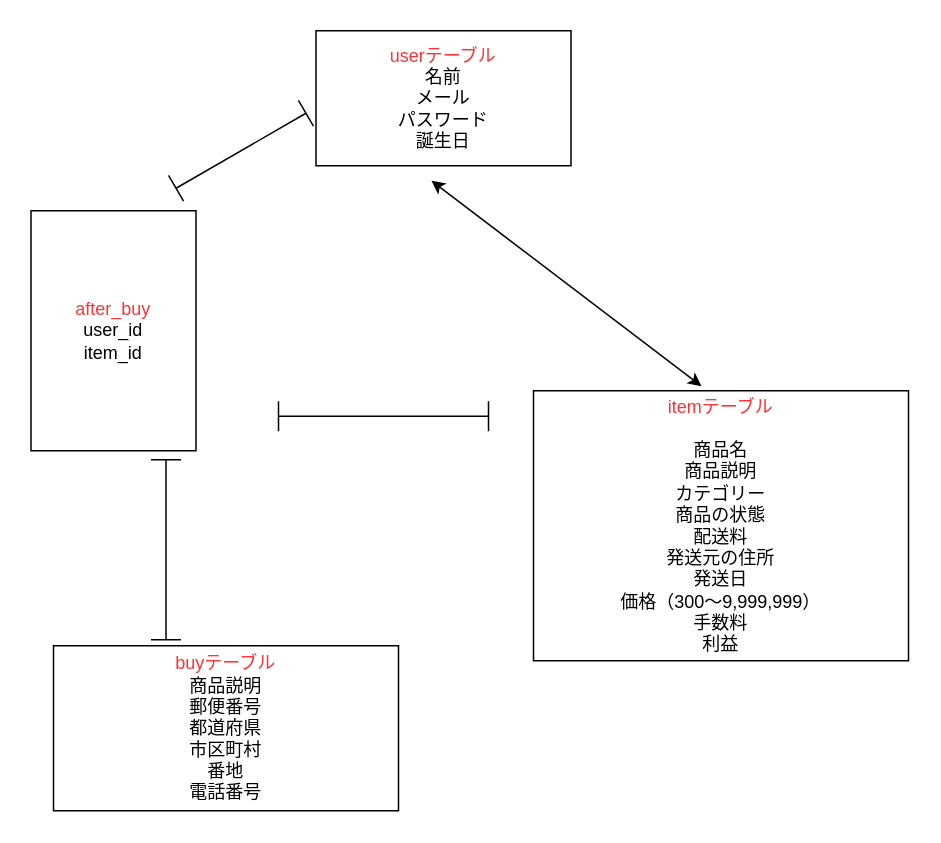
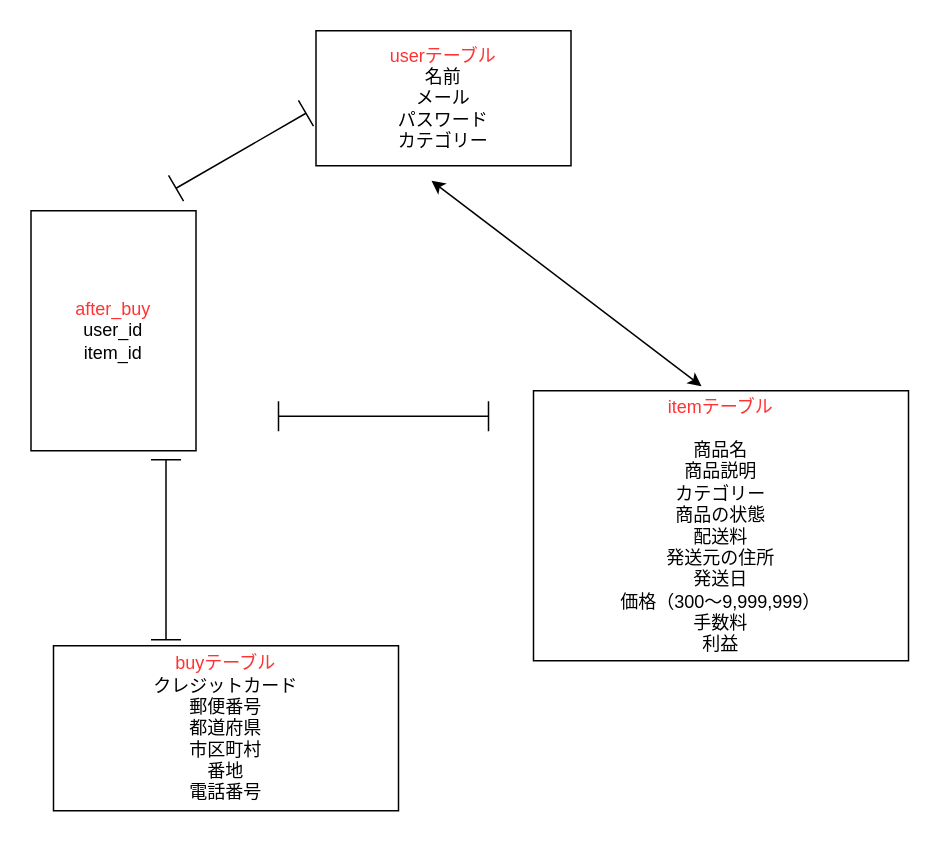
(443, 98) -> (443, 98)
(226, 728) -> (226, 728)
